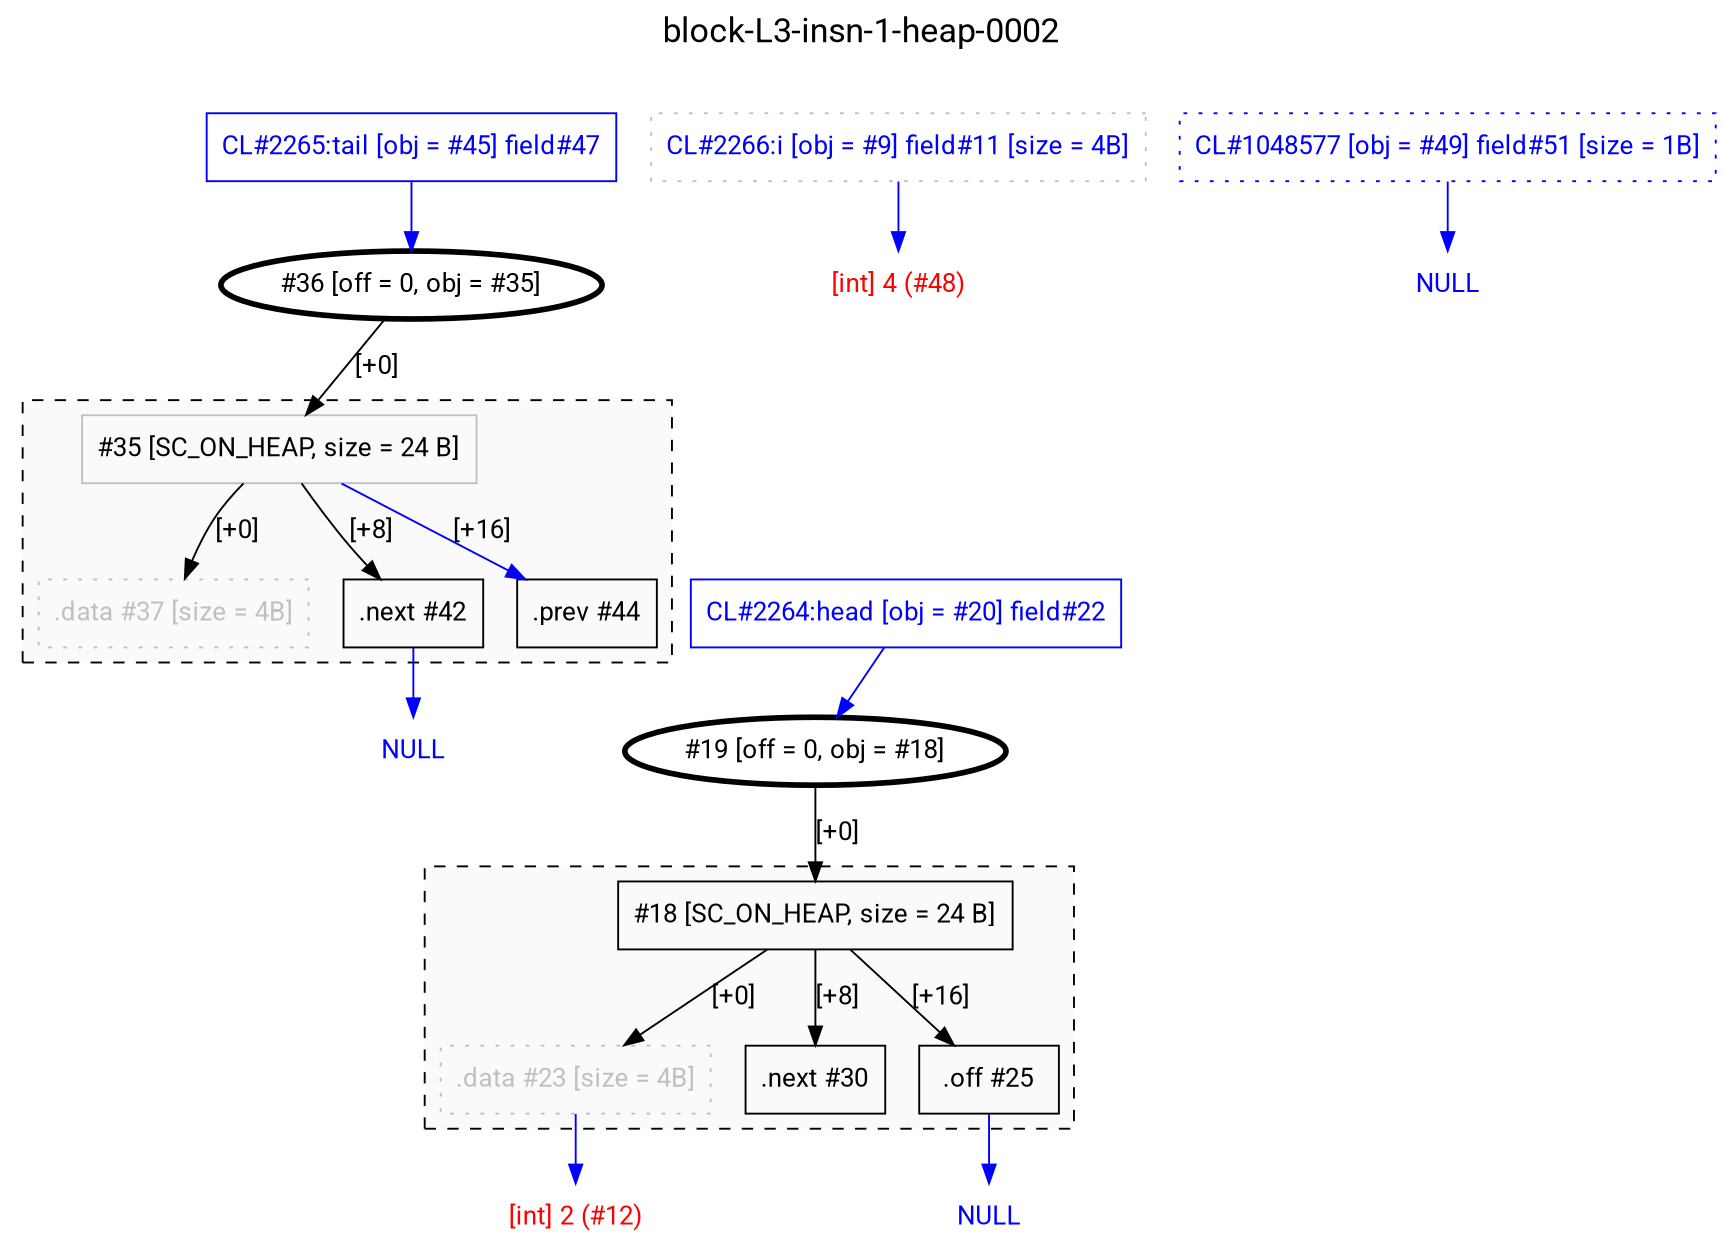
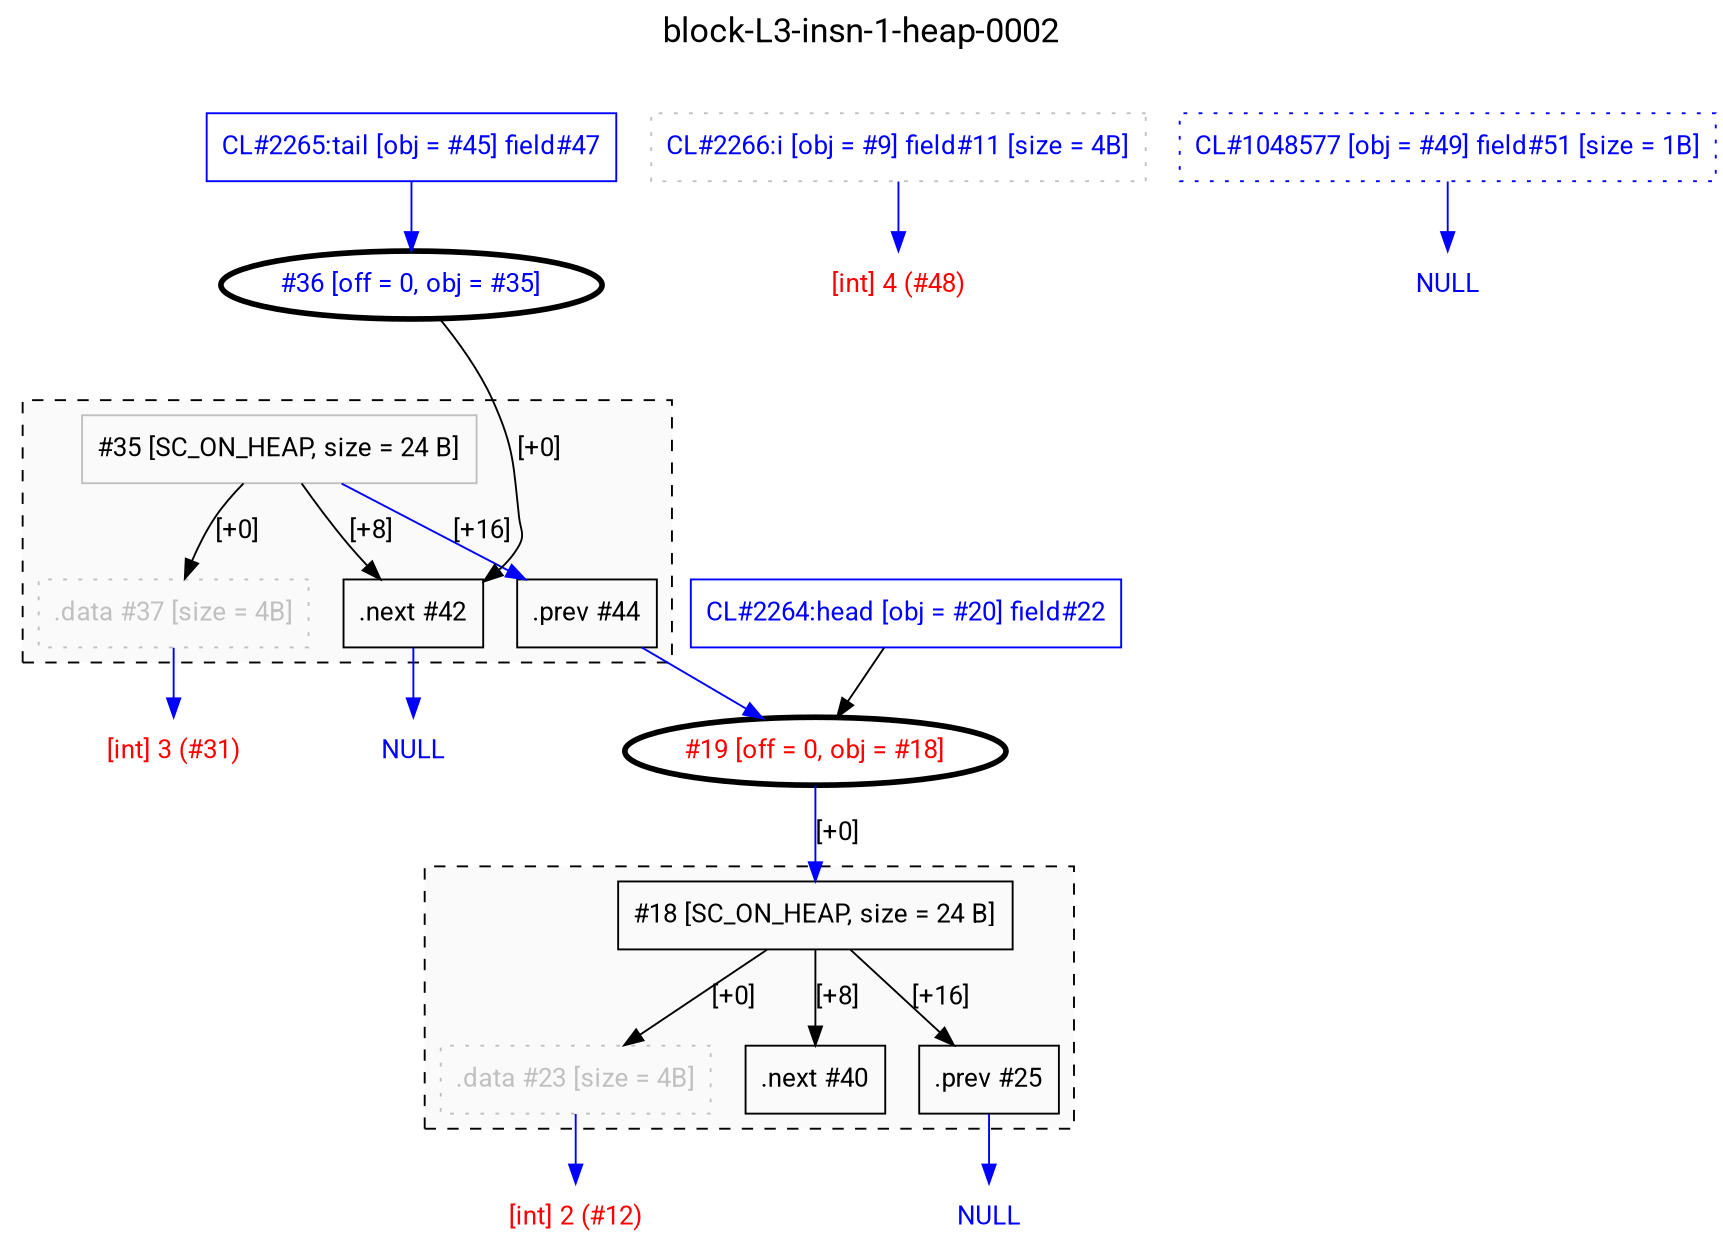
(411, 285) -> (411, 285)
(352, 359) -> (508, 440)
(866, 675) -> (866, 675)
none -> (694, 678)
none -> (174, 751)
(815, 751) -> (815, 751)
(815, 824) -> (815, 824)
(815, 1080) -> (815, 1080)
(989, 1080) -> (989, 1080)
